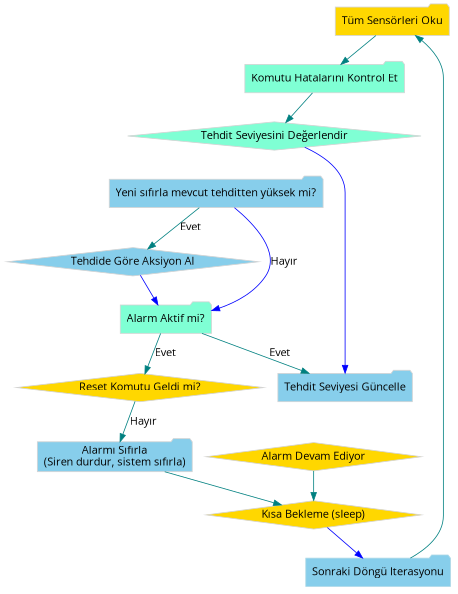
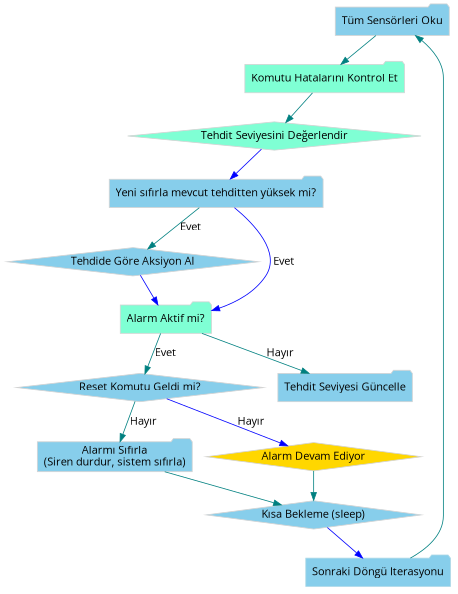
(392, 21) -> (392, 21)
(345, 247) -> (249, 161)
(284, 262) -> (284, 262)
(280, 353) -> (280, 353)
(140, 388) -> (140, 388)
none -> (224, 421)
(314, 515) -> (314, 515)
